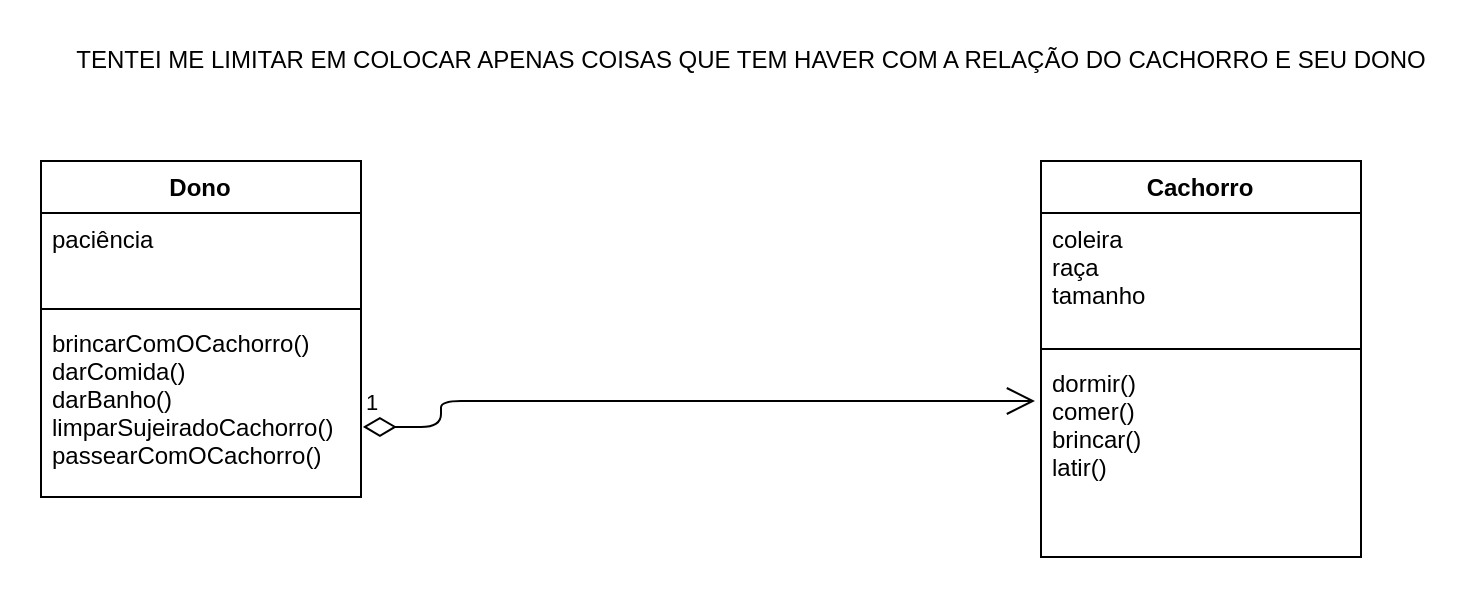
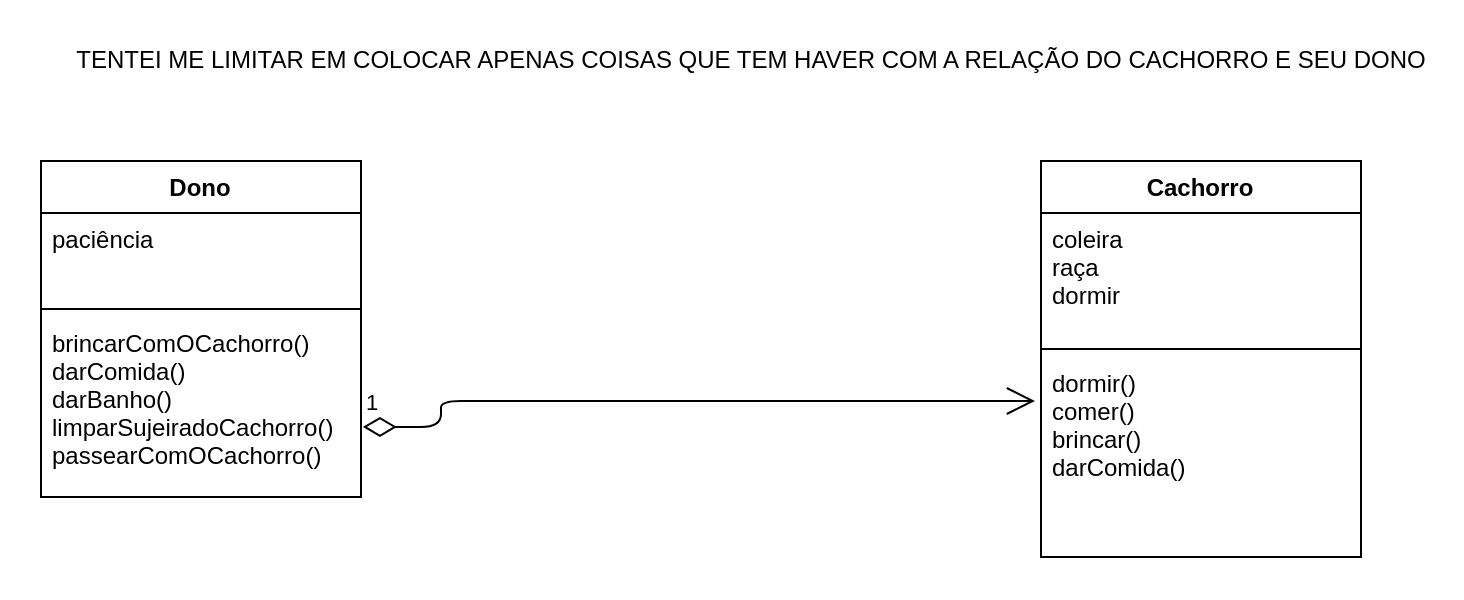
(1093, 240) -> (1093, 240)
(1103, 384) -> (1103, 384)
